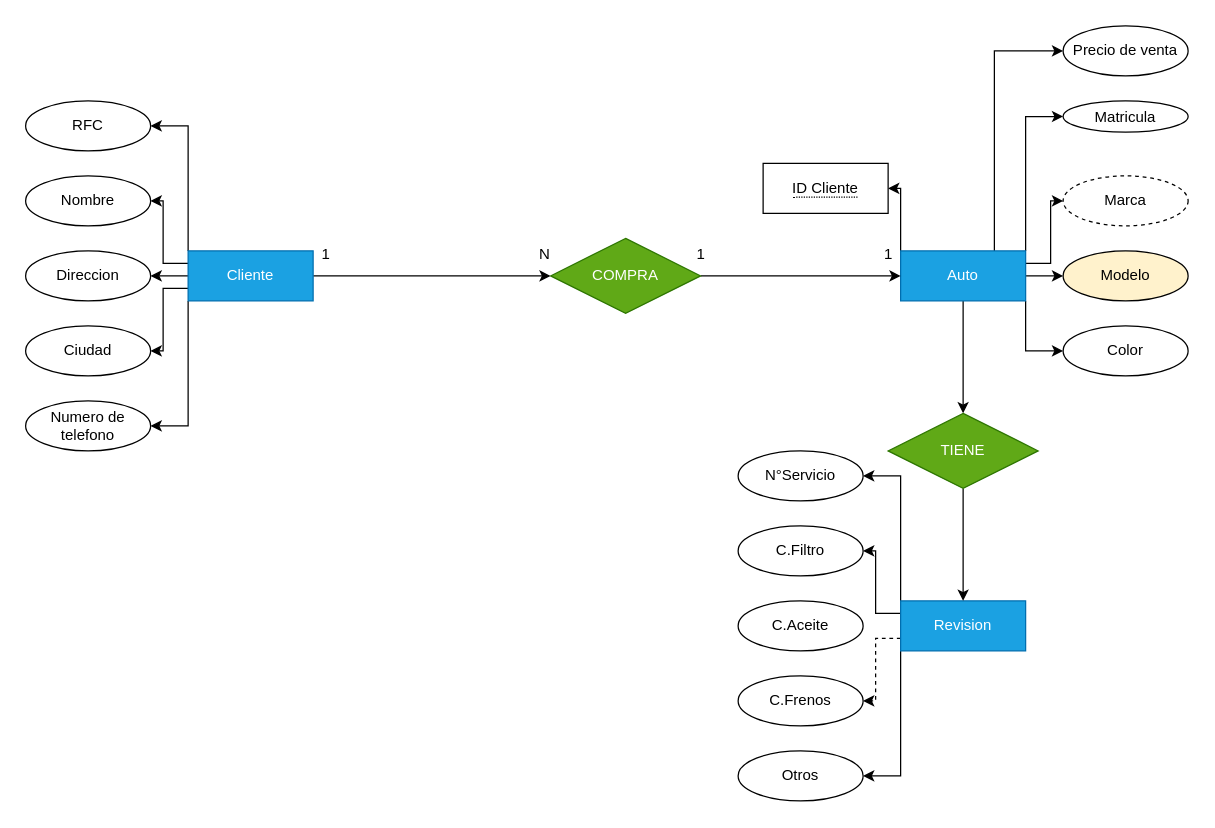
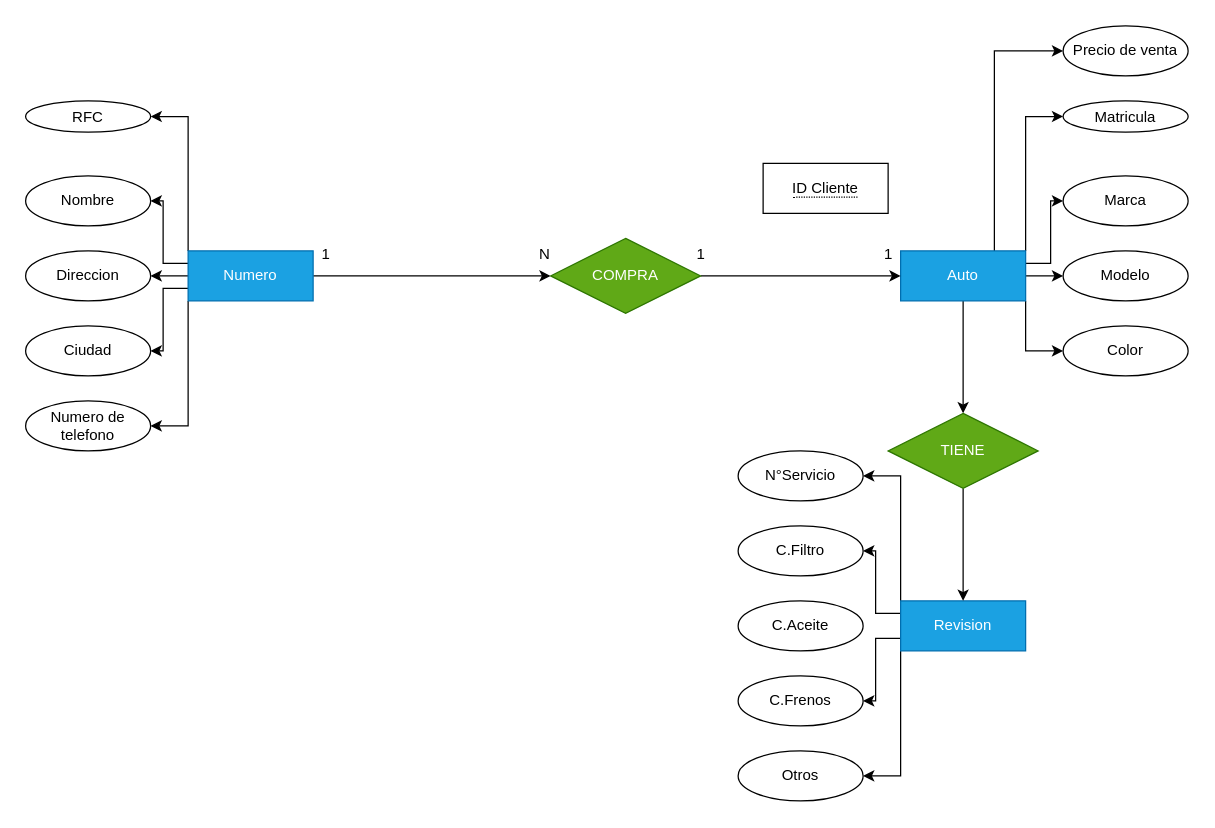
(88, 126) -> (88, 116)
(1126, 201) -> (1126, 201)
(901, 217) -> none
(251, 276) -> (251, 276)
(1126, 276) -> (1126, 276)
(876, 660) -> (876, 660)
